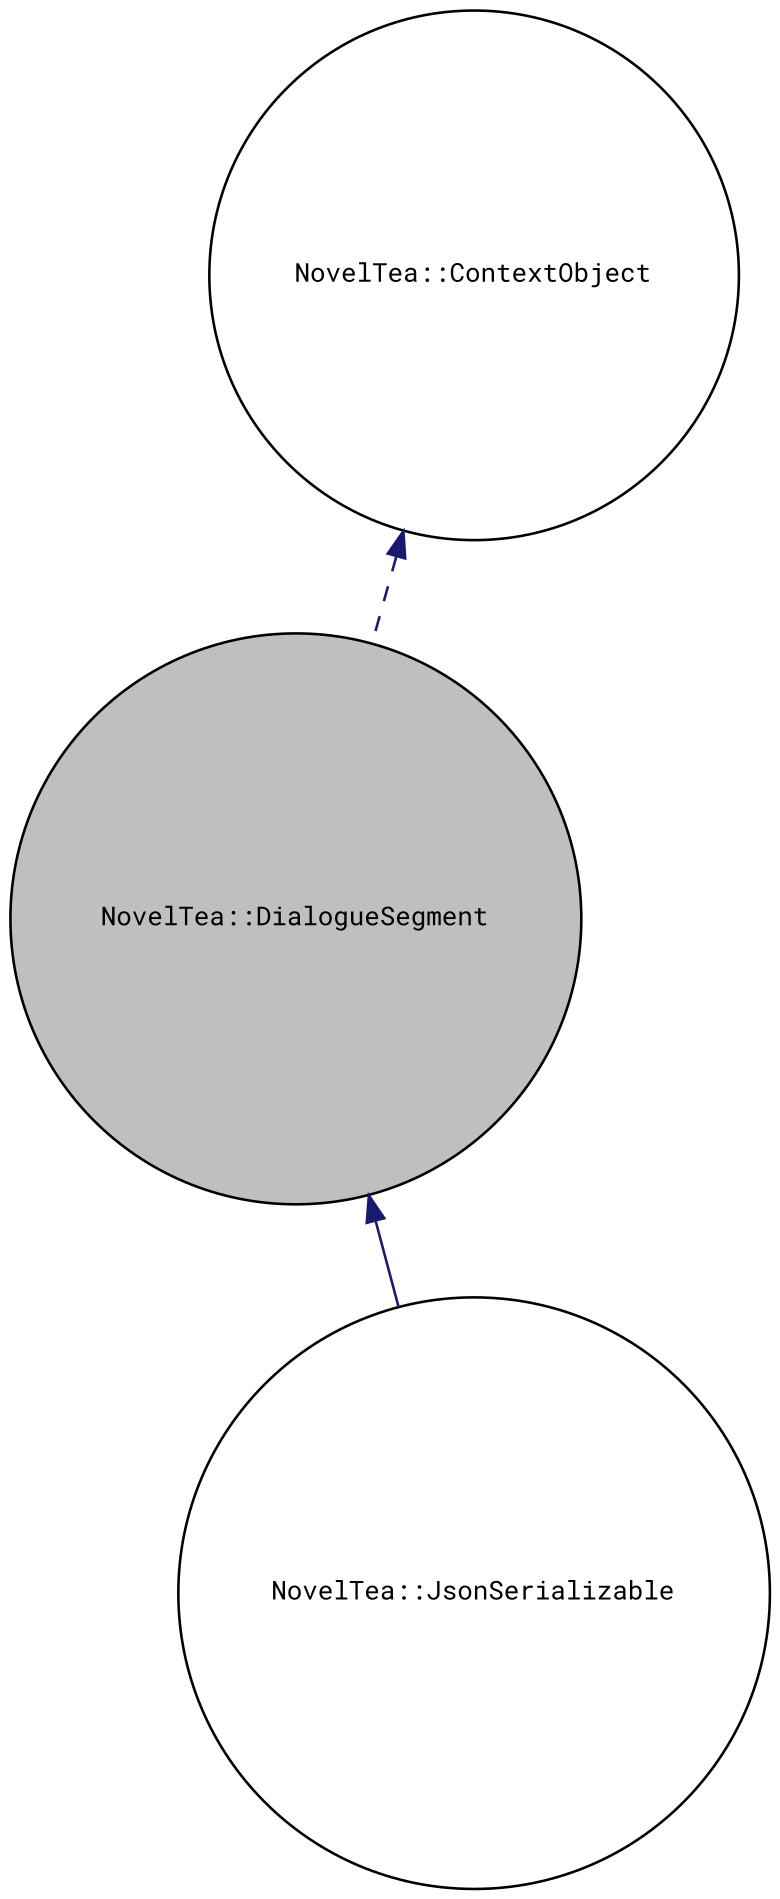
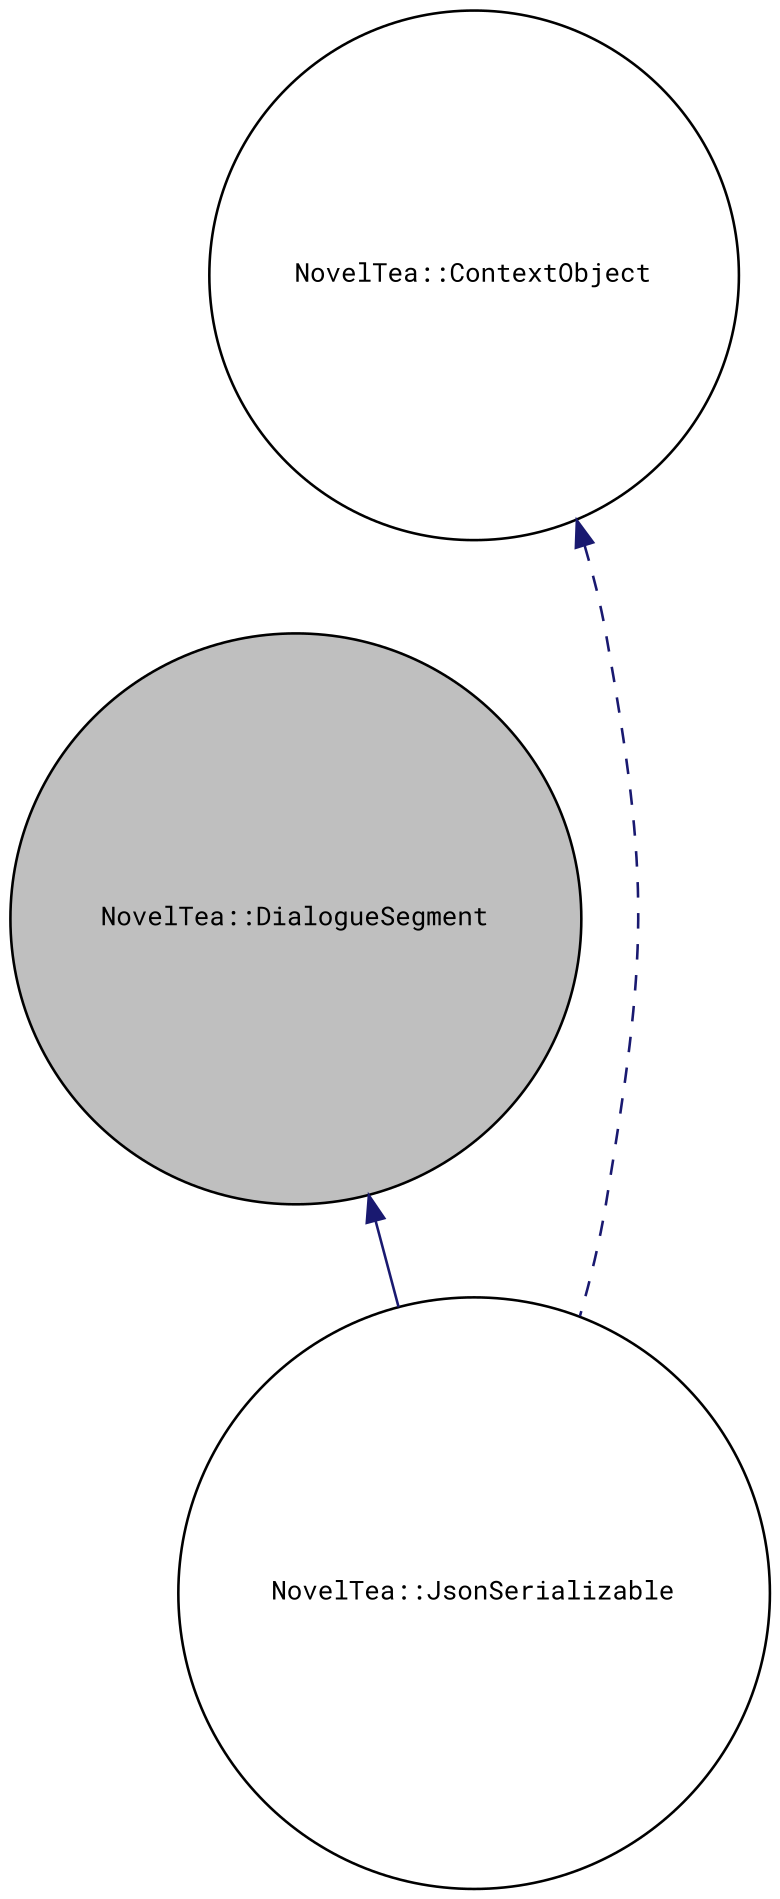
(384, 600) -> (638, 931)
